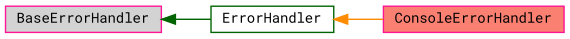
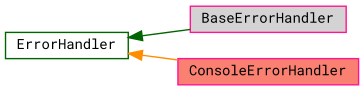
(193, 19) -> (166, 33)
